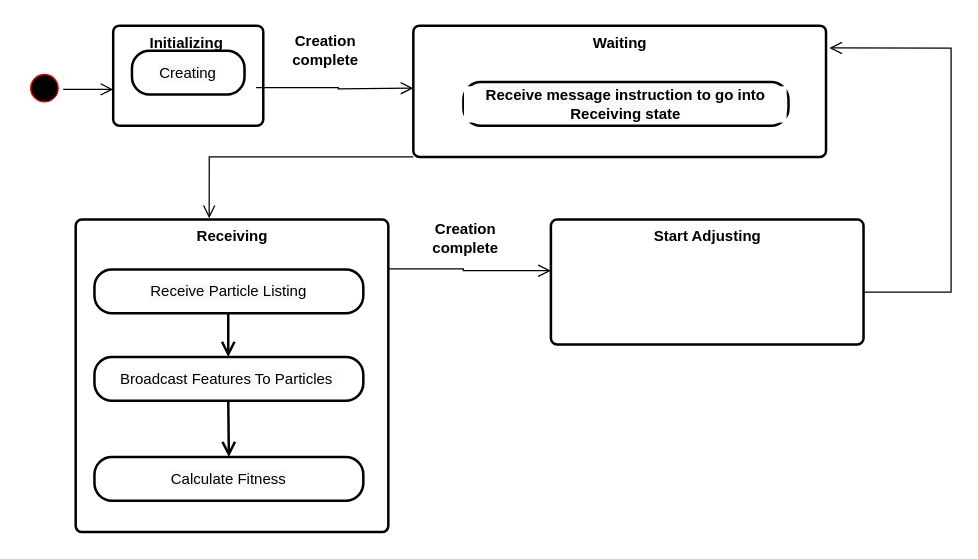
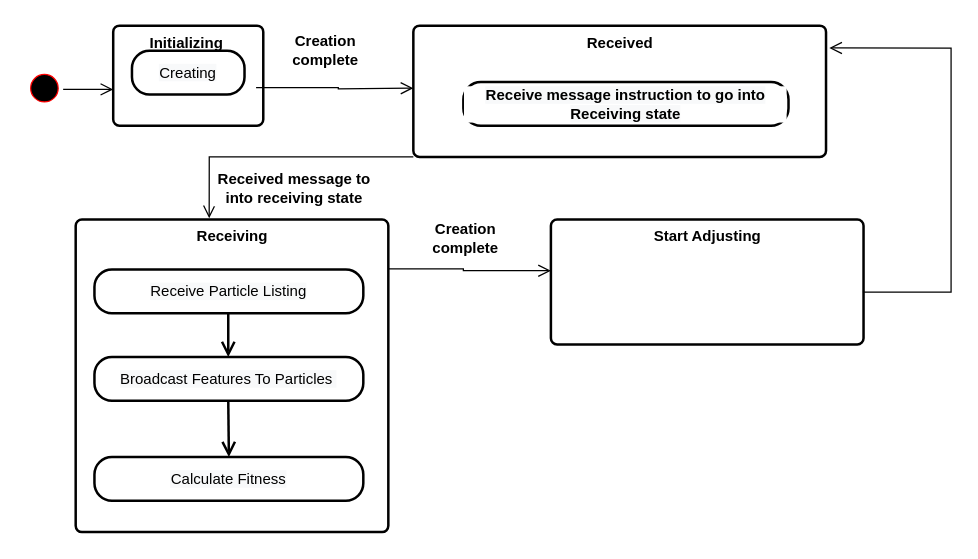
(620, 43) -> (620, 43)
none -> (294, 188)
